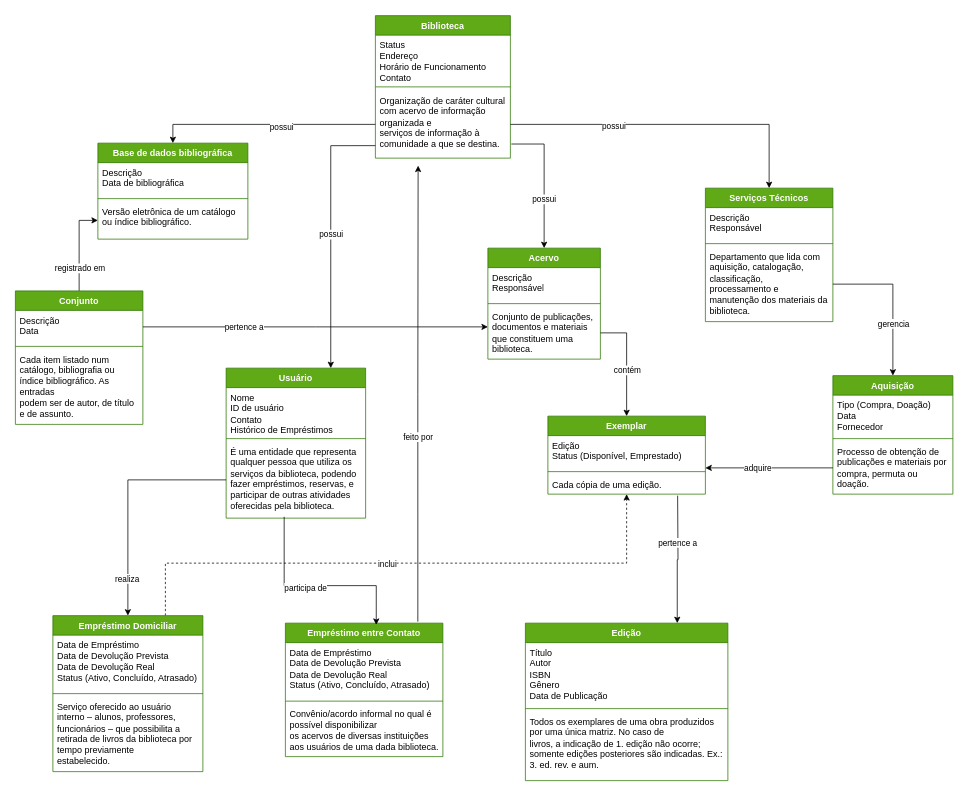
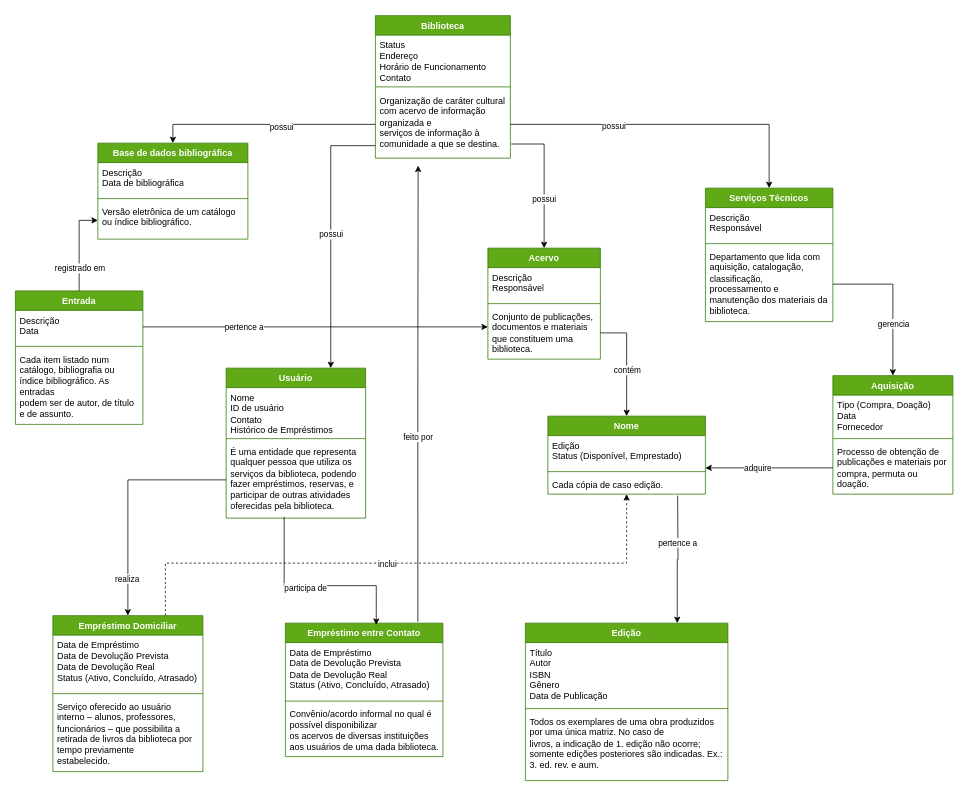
(79, 301) -> (79, 301)
(627, 427) -> (627, 427)
(607, 485) -> (610, 485)
